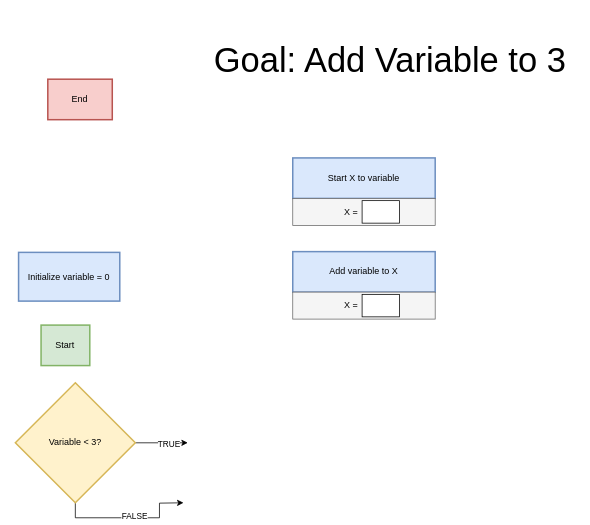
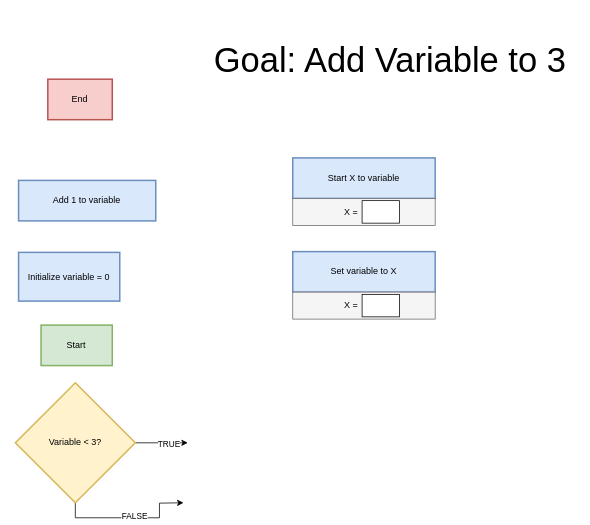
none -> (87, 201)
(364, 272) -> (364, 272)
(65, 345) -> (77, 345)
